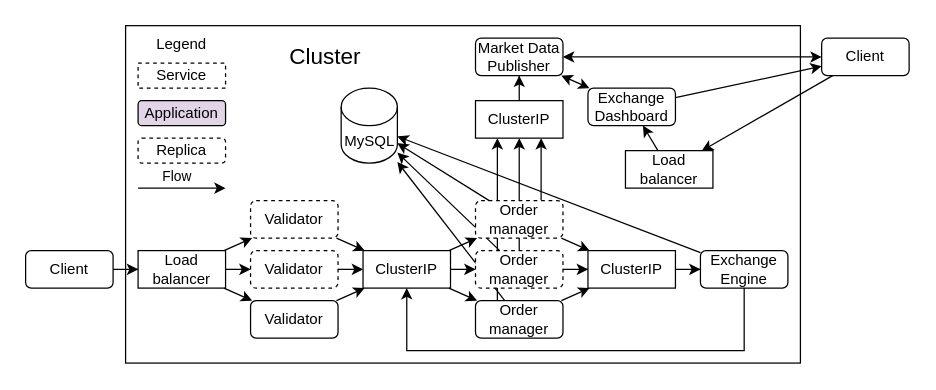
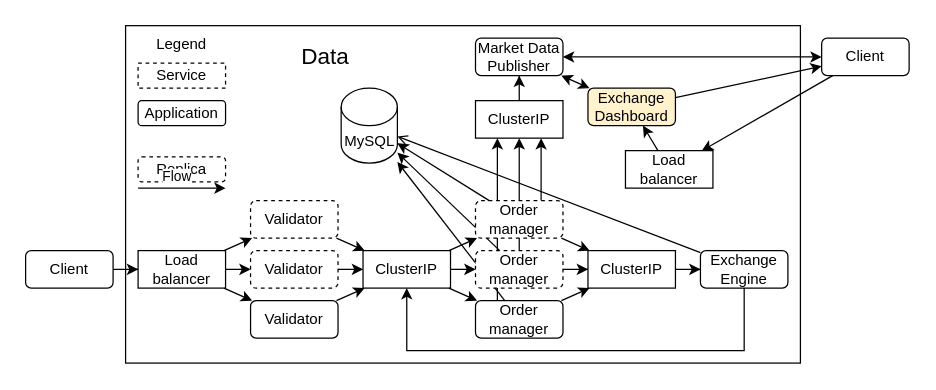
(326, 57) -> (326, 57)
(632, 107) -> (632, 107)
(182, 113) -> (182, 113)
(407, 140) -> (404, 139)
(182, 151) -> (182, 169)
